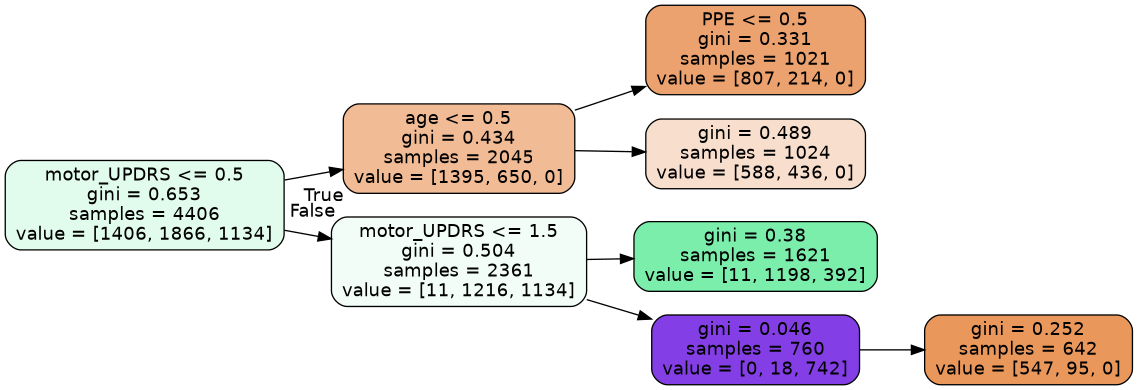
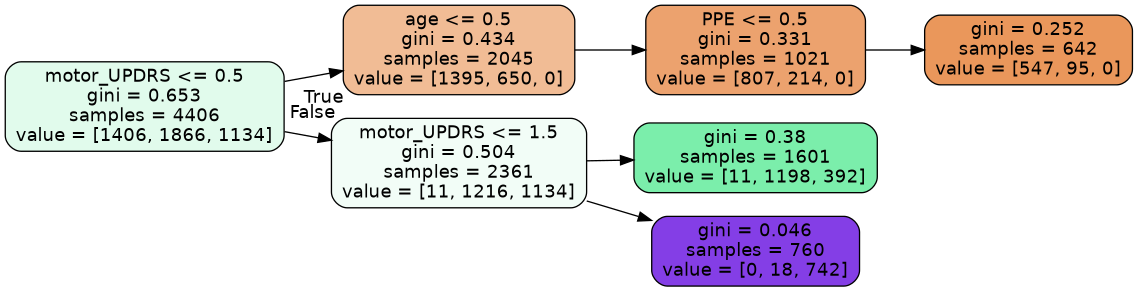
(756, 154) -> none
(756, 256) -> (756, 158)
(885, 350) -> (888, 50)
